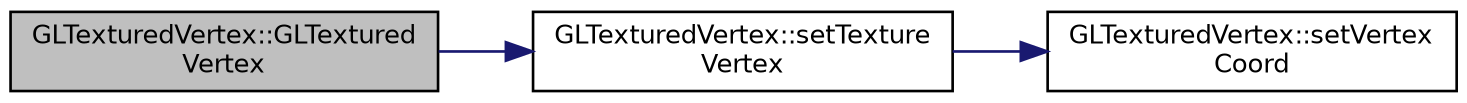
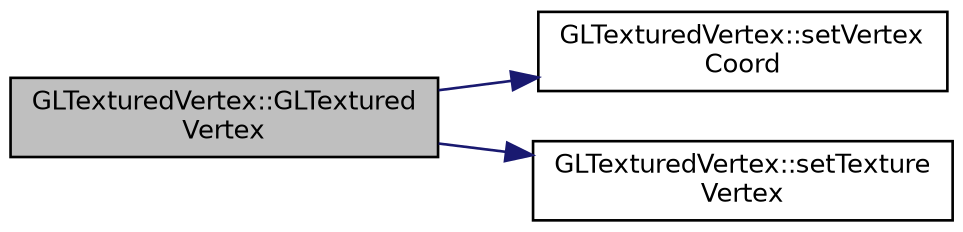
(987, 51) -> (475, 86)
